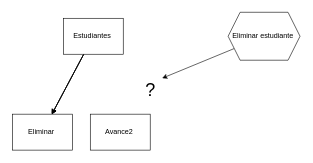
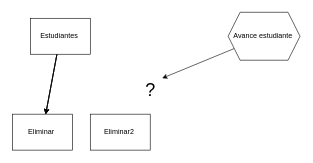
(93, 36) -> (60, 36)
(264, 36) -> (264, 36)
(120, 132) -> (120, 132)
